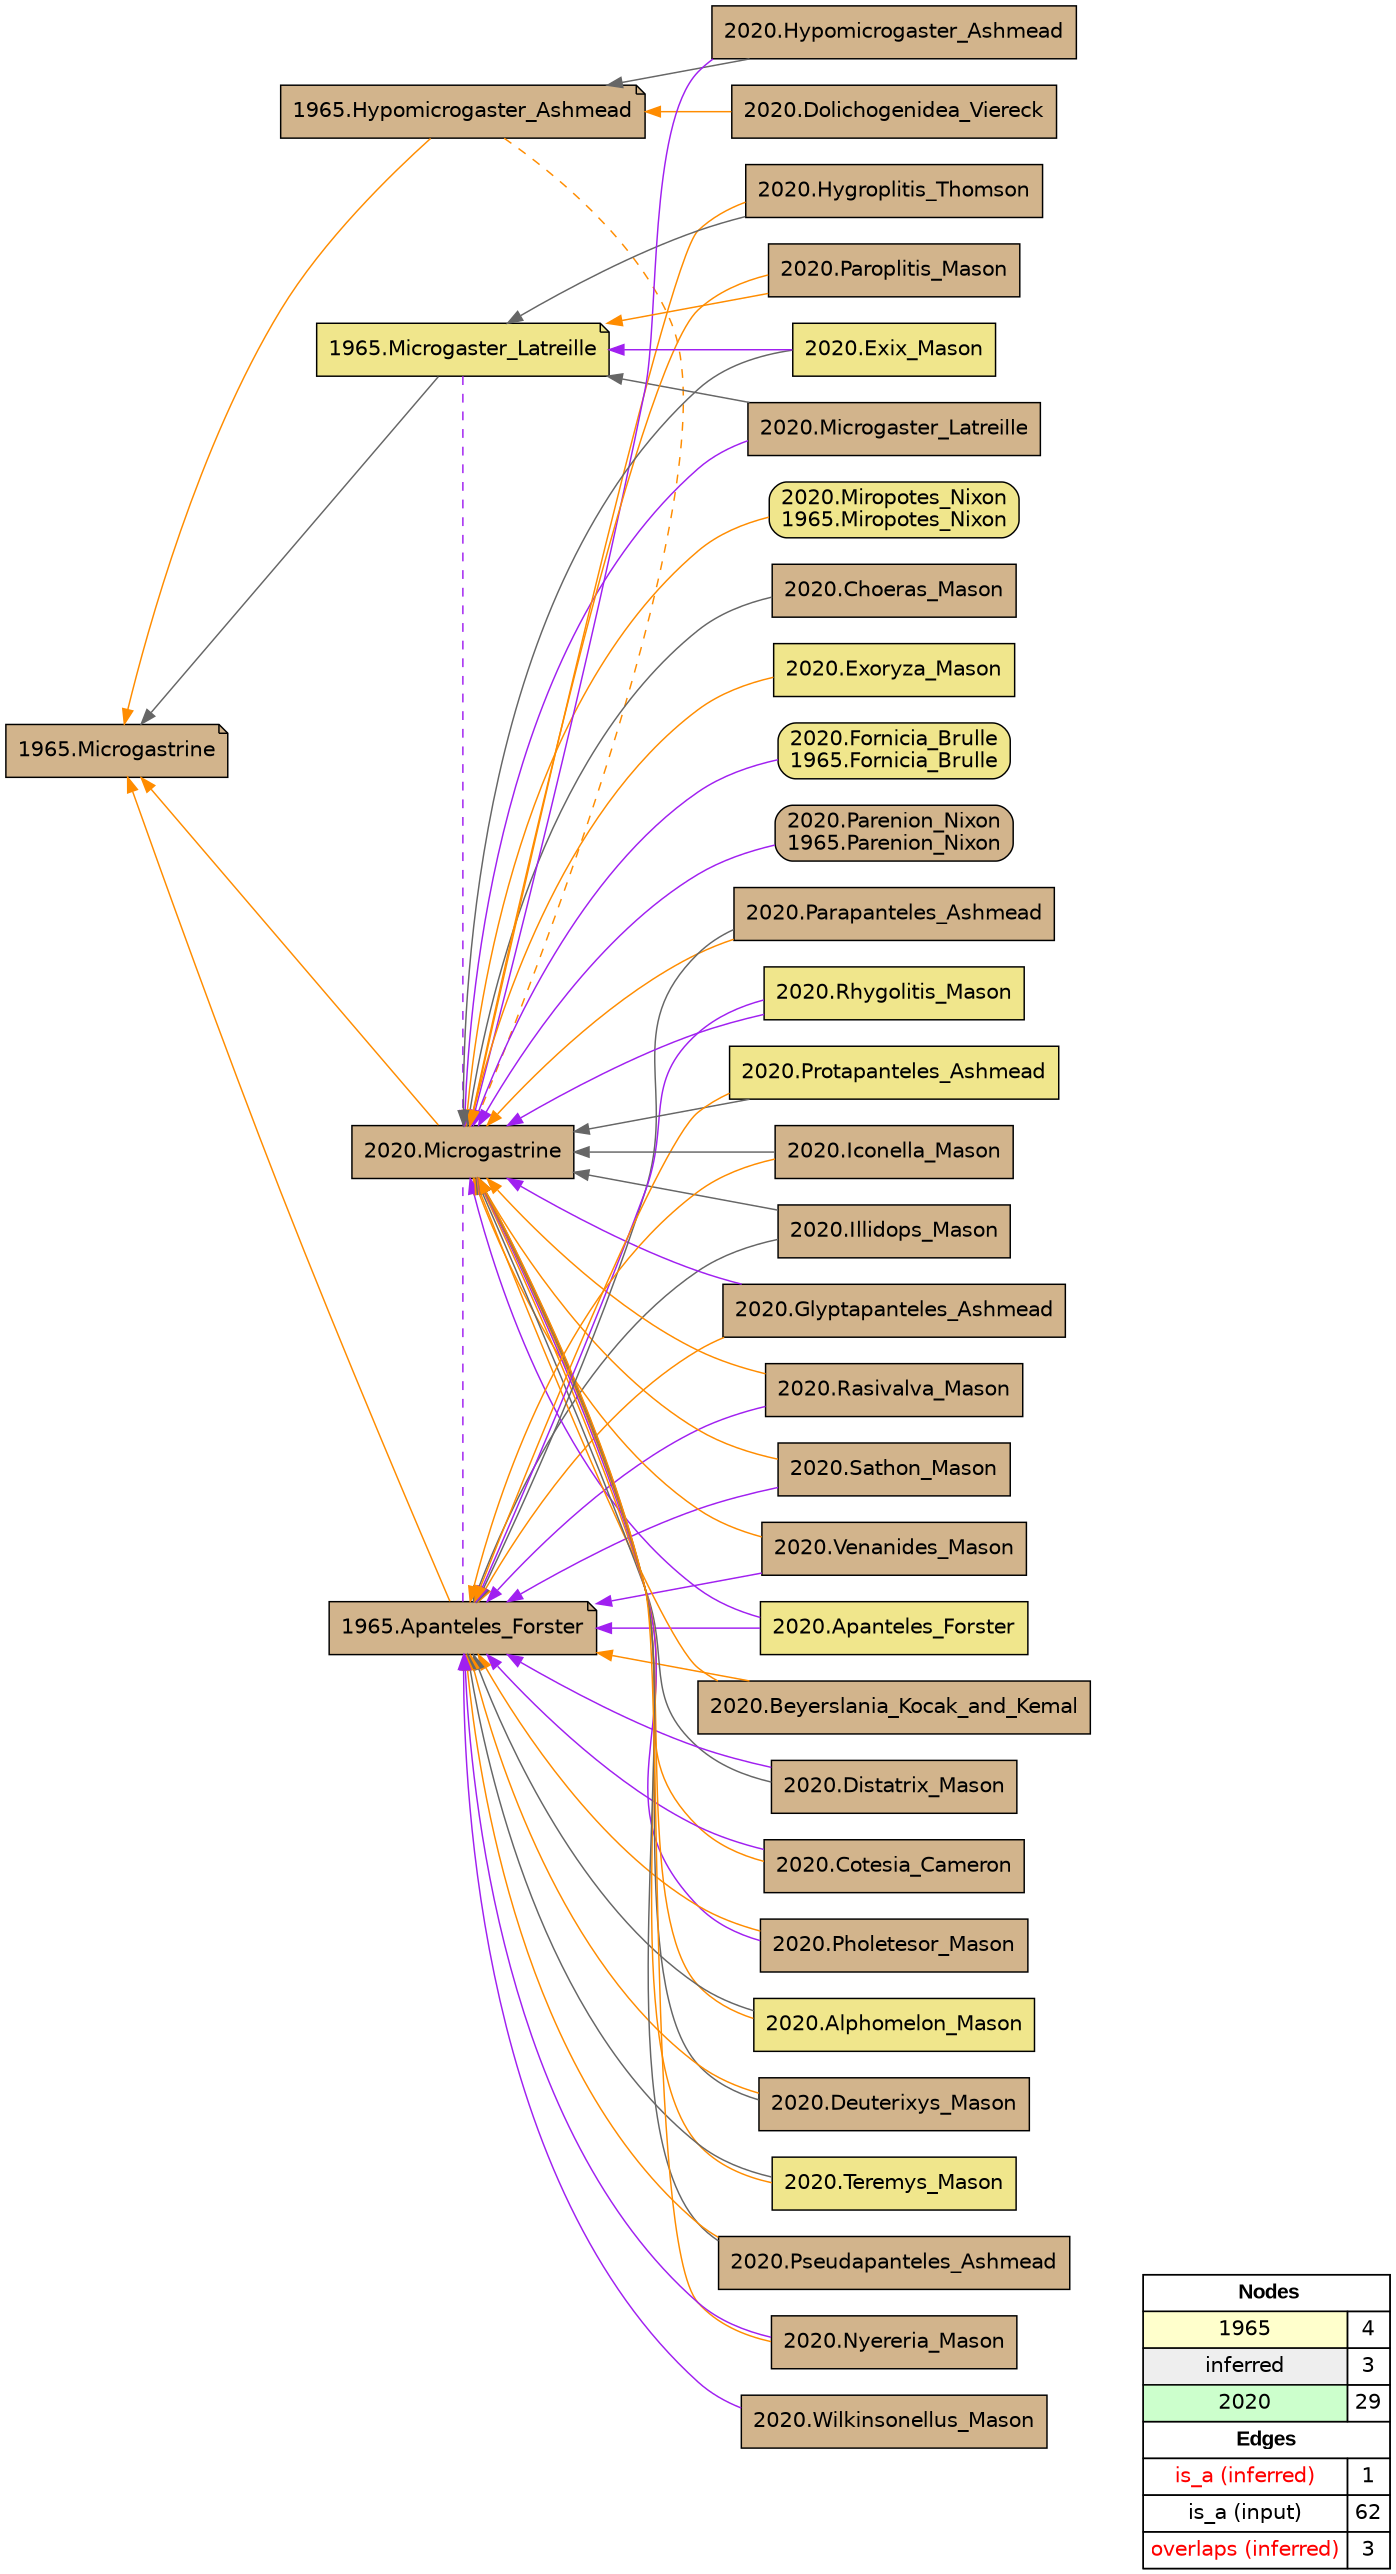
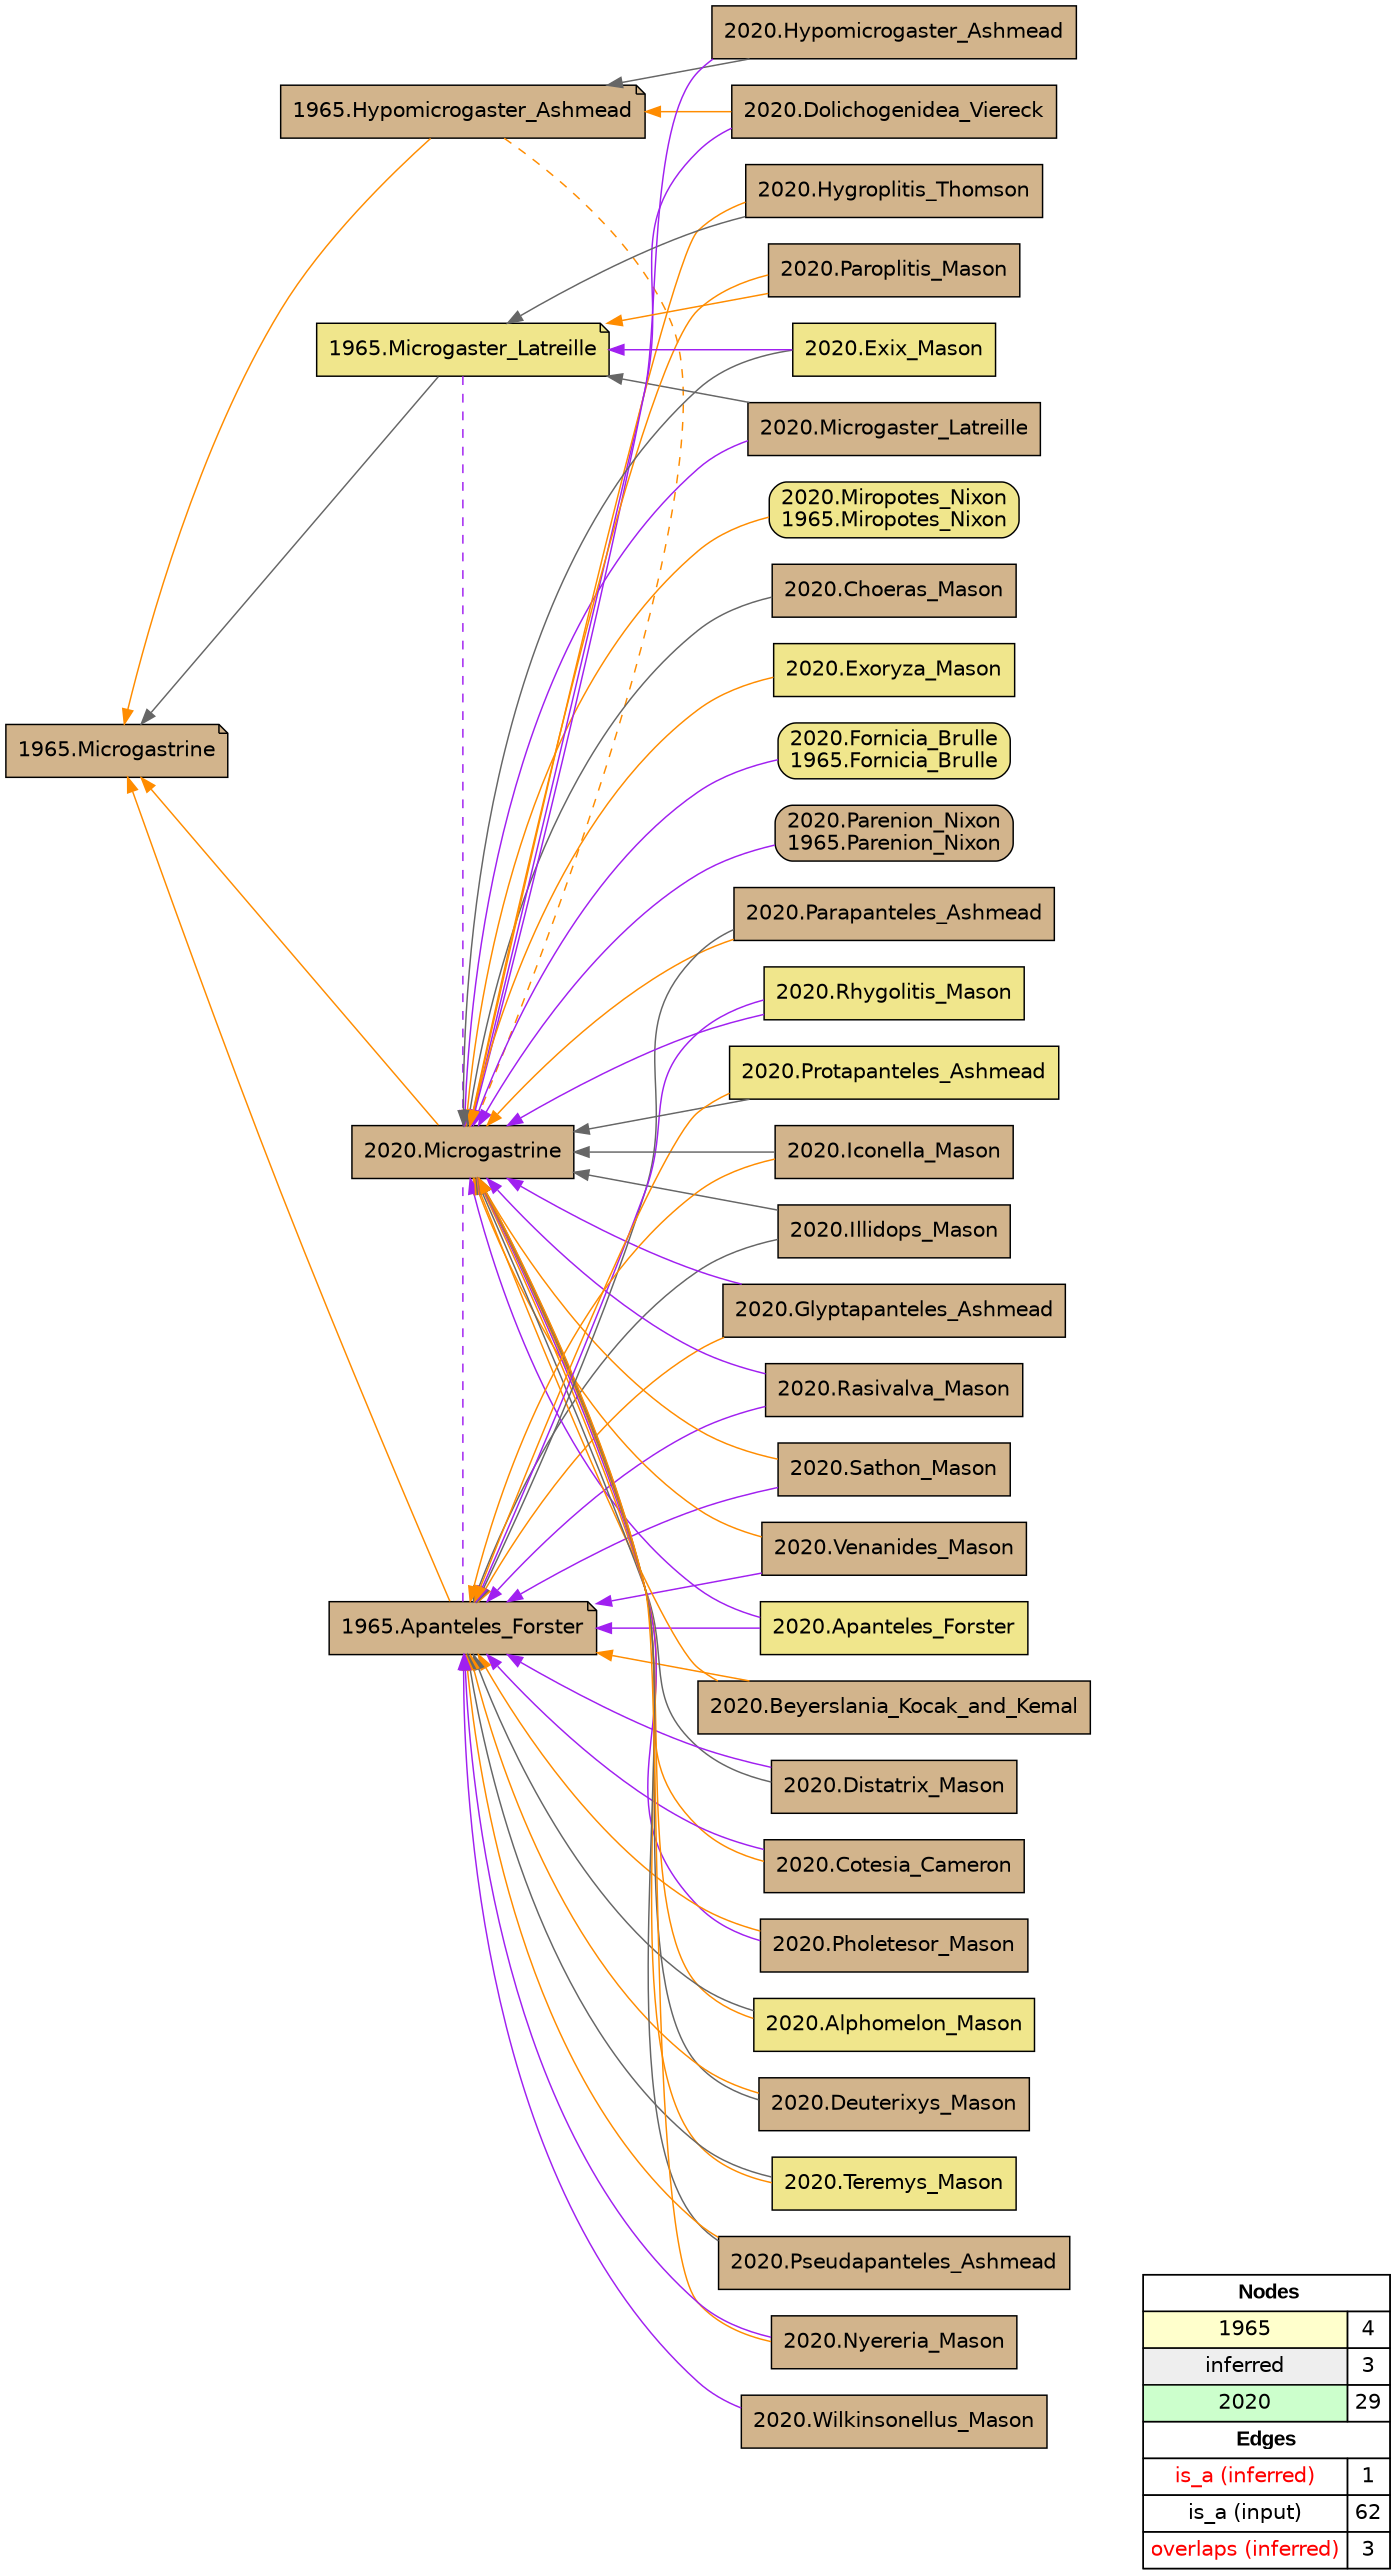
none -> (594, 608)
(619, 1301) -> (619, 1301)
